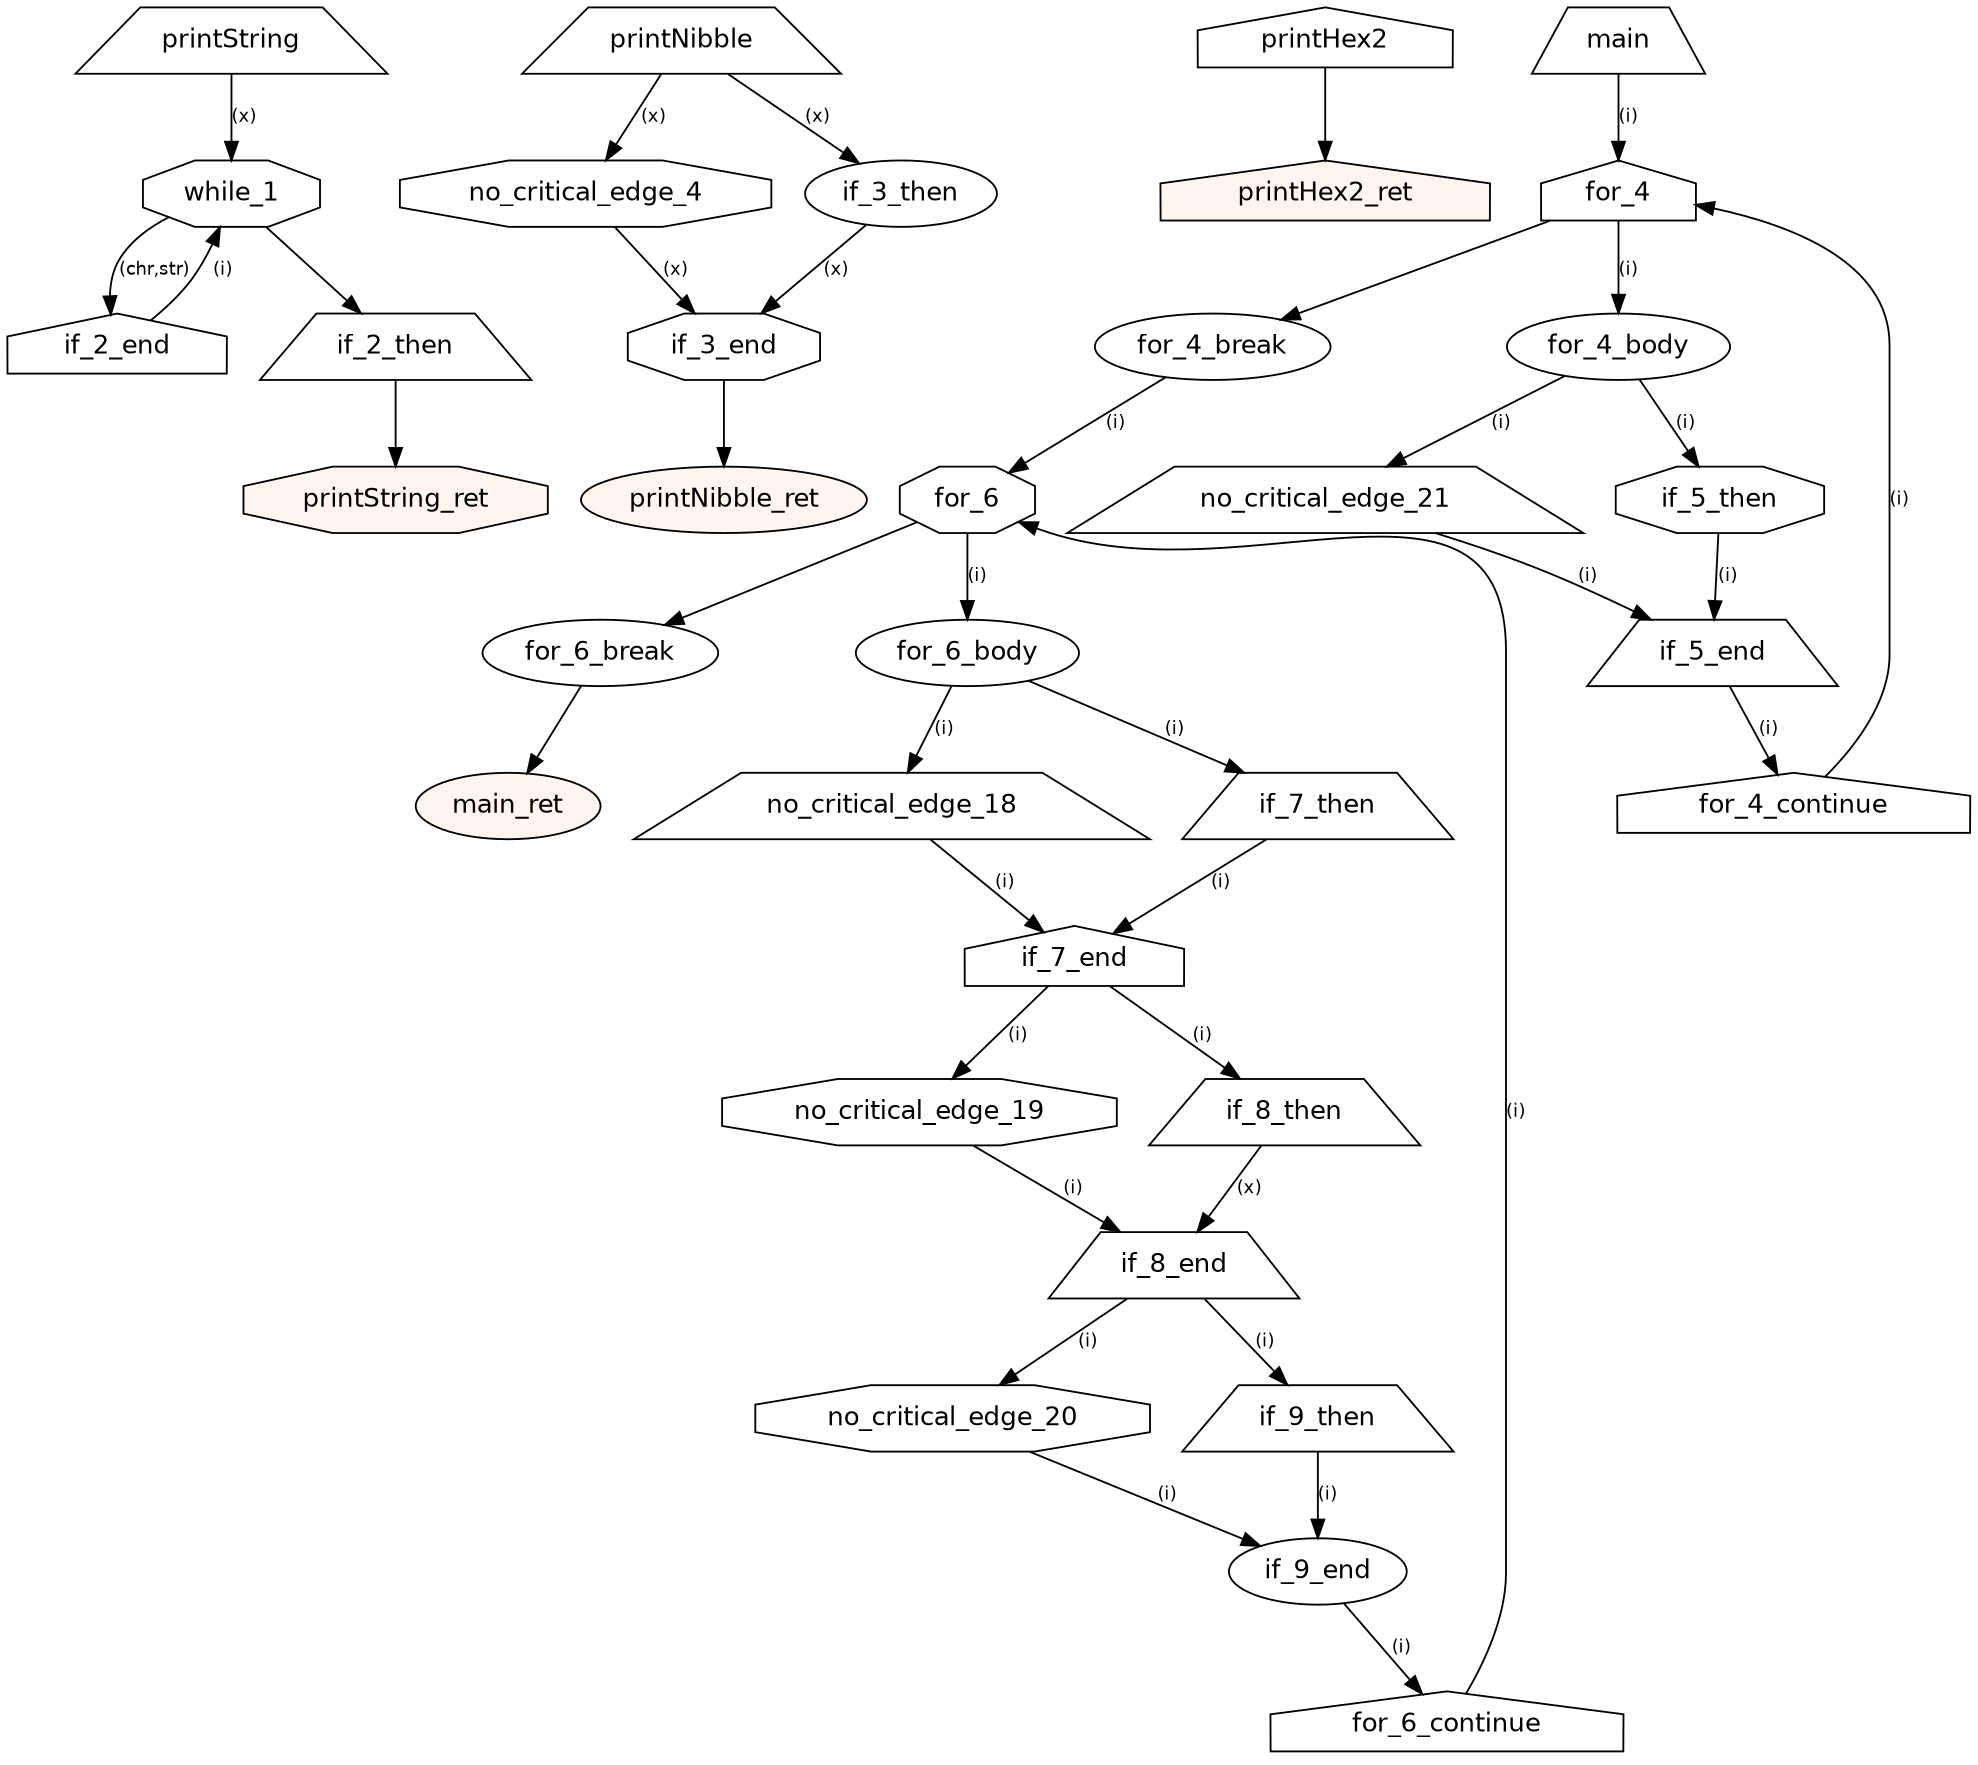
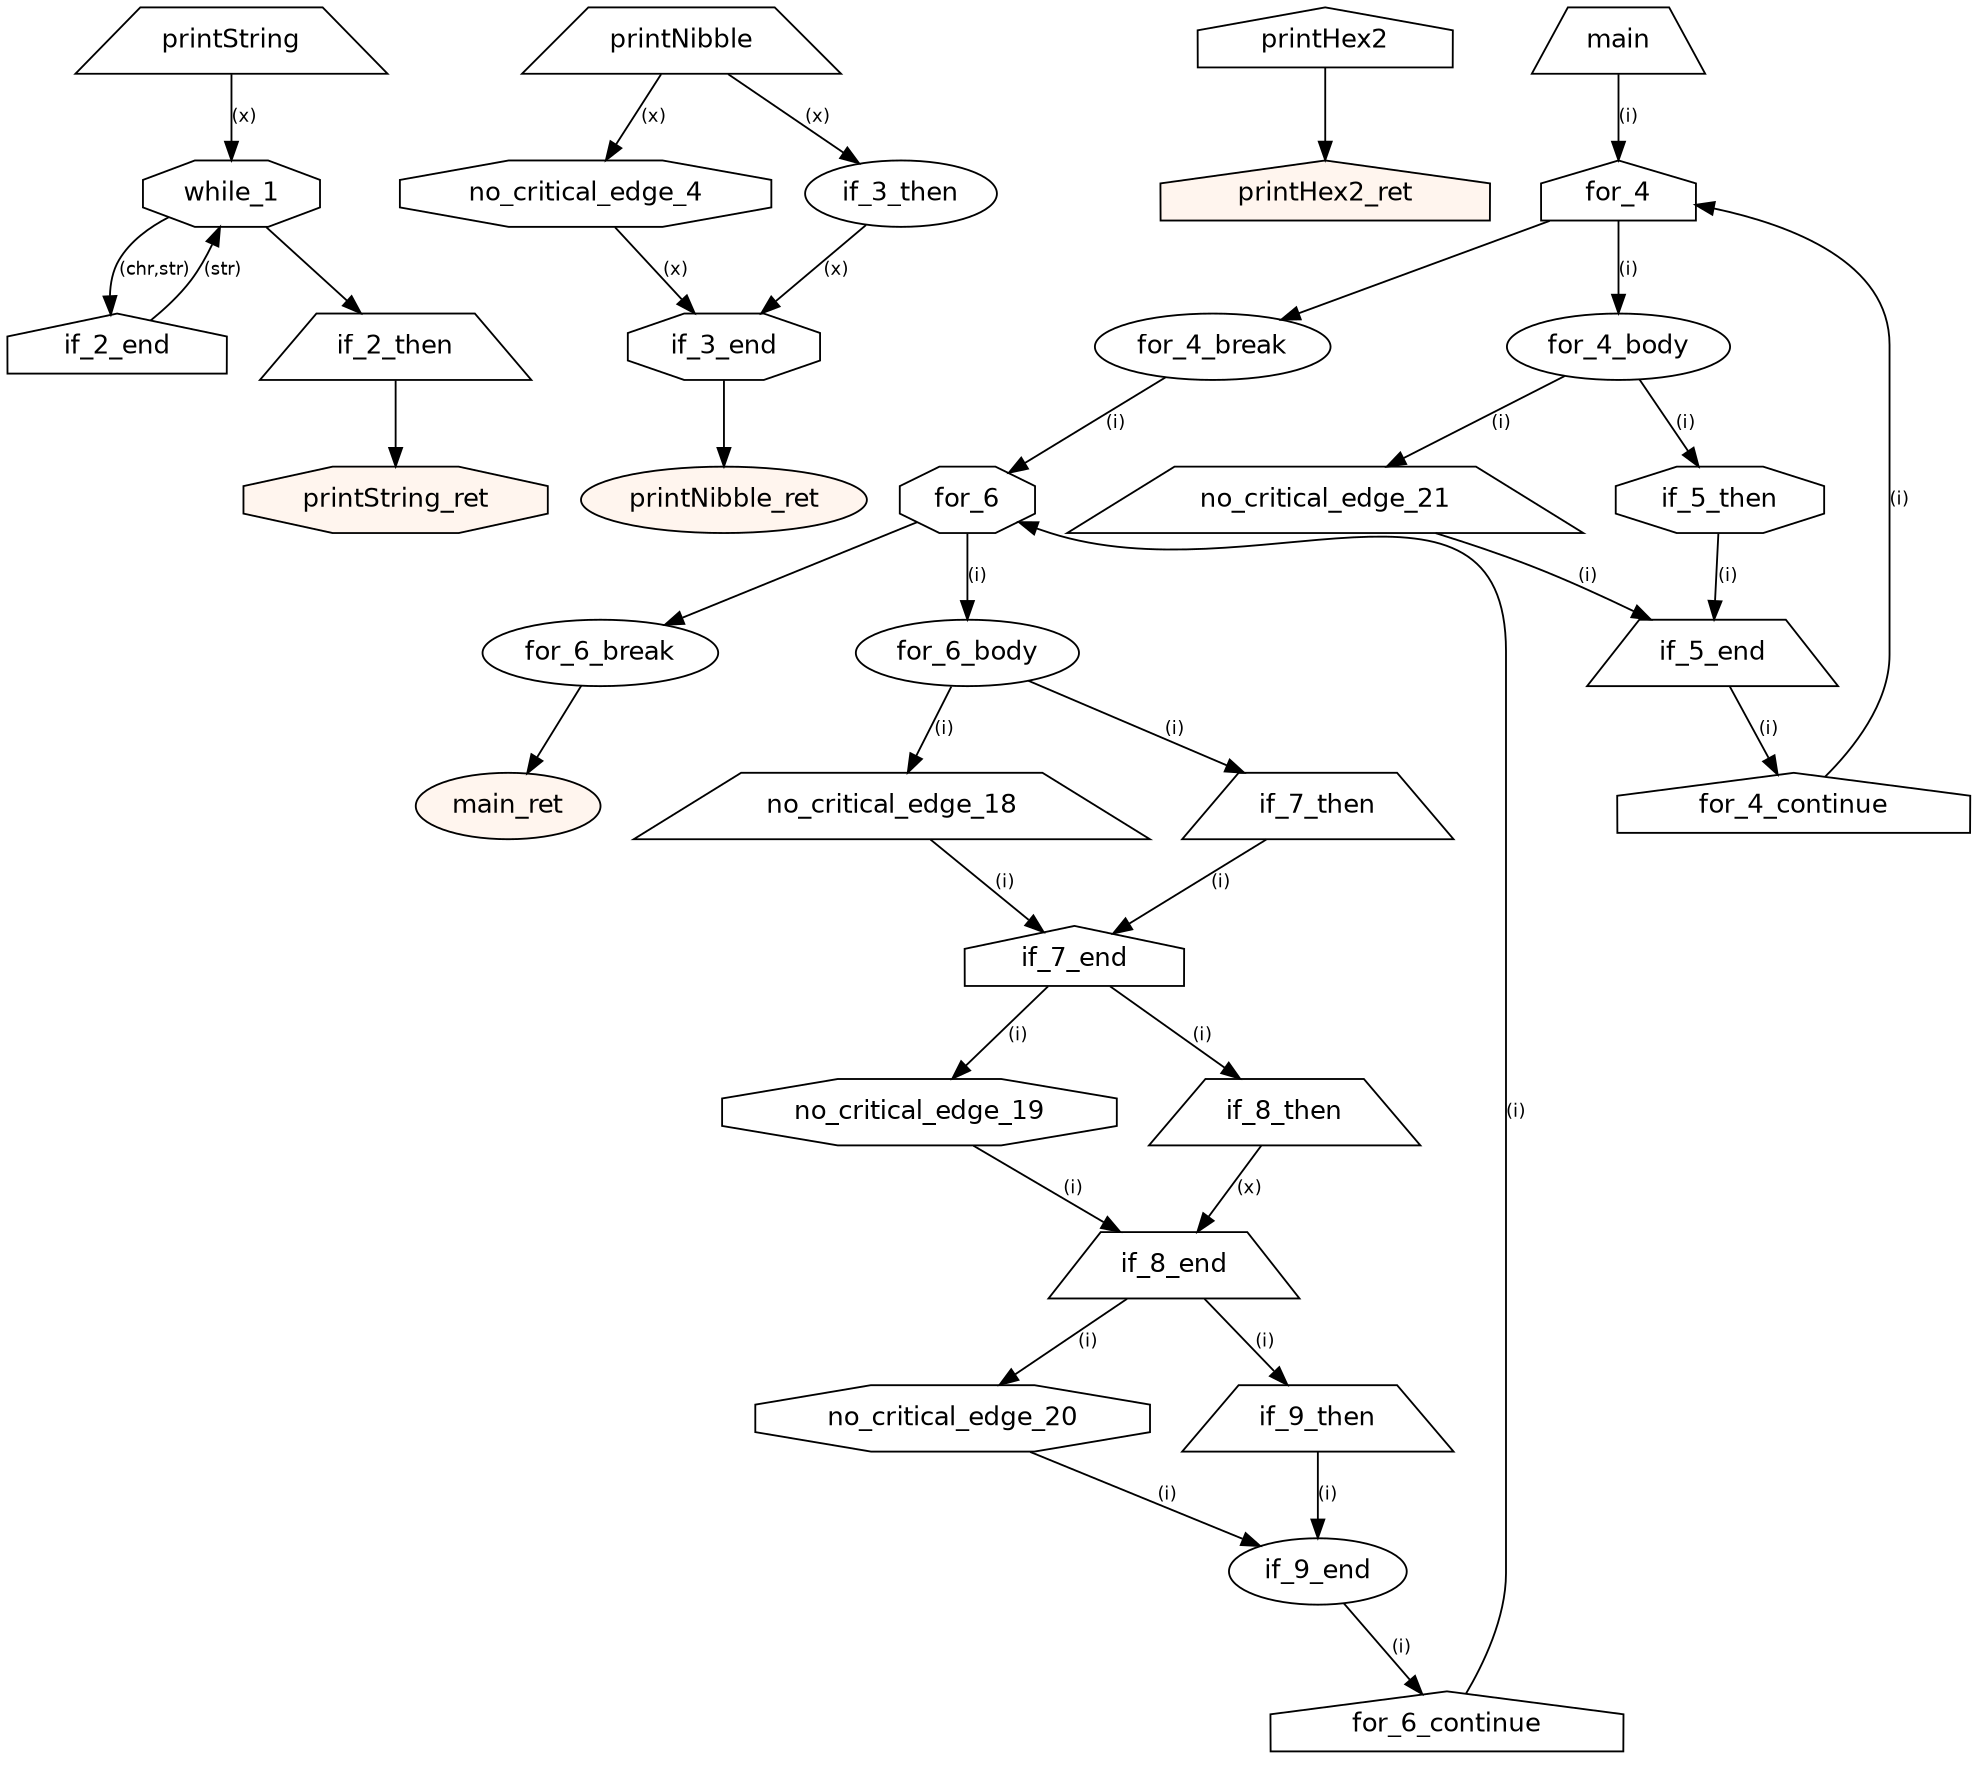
(223, 270) -> (223, 270)
